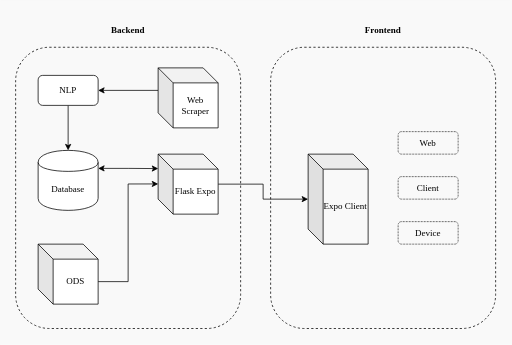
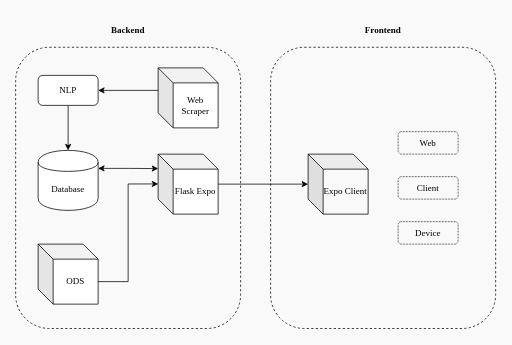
(338, 199) -> (338, 184)
